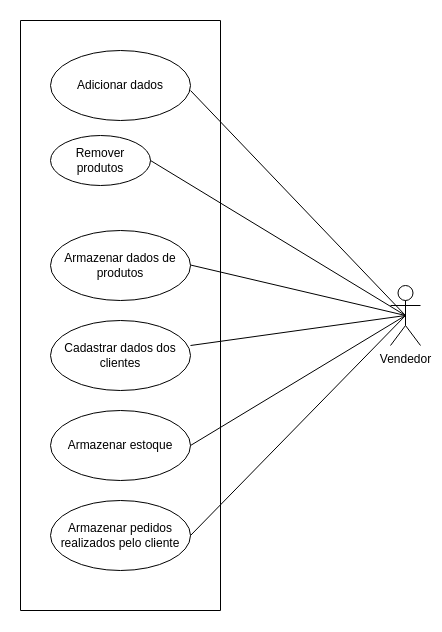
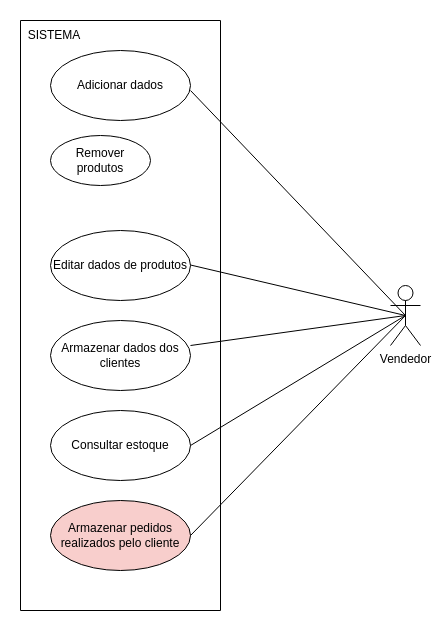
none -> (55, 36)
(274, 235) -> none
(121, 266) -> (121, 266)
(121, 356) -> (121, 356)
(121, 446) -> (121, 446)
(121, 536) -> (121, 536)
